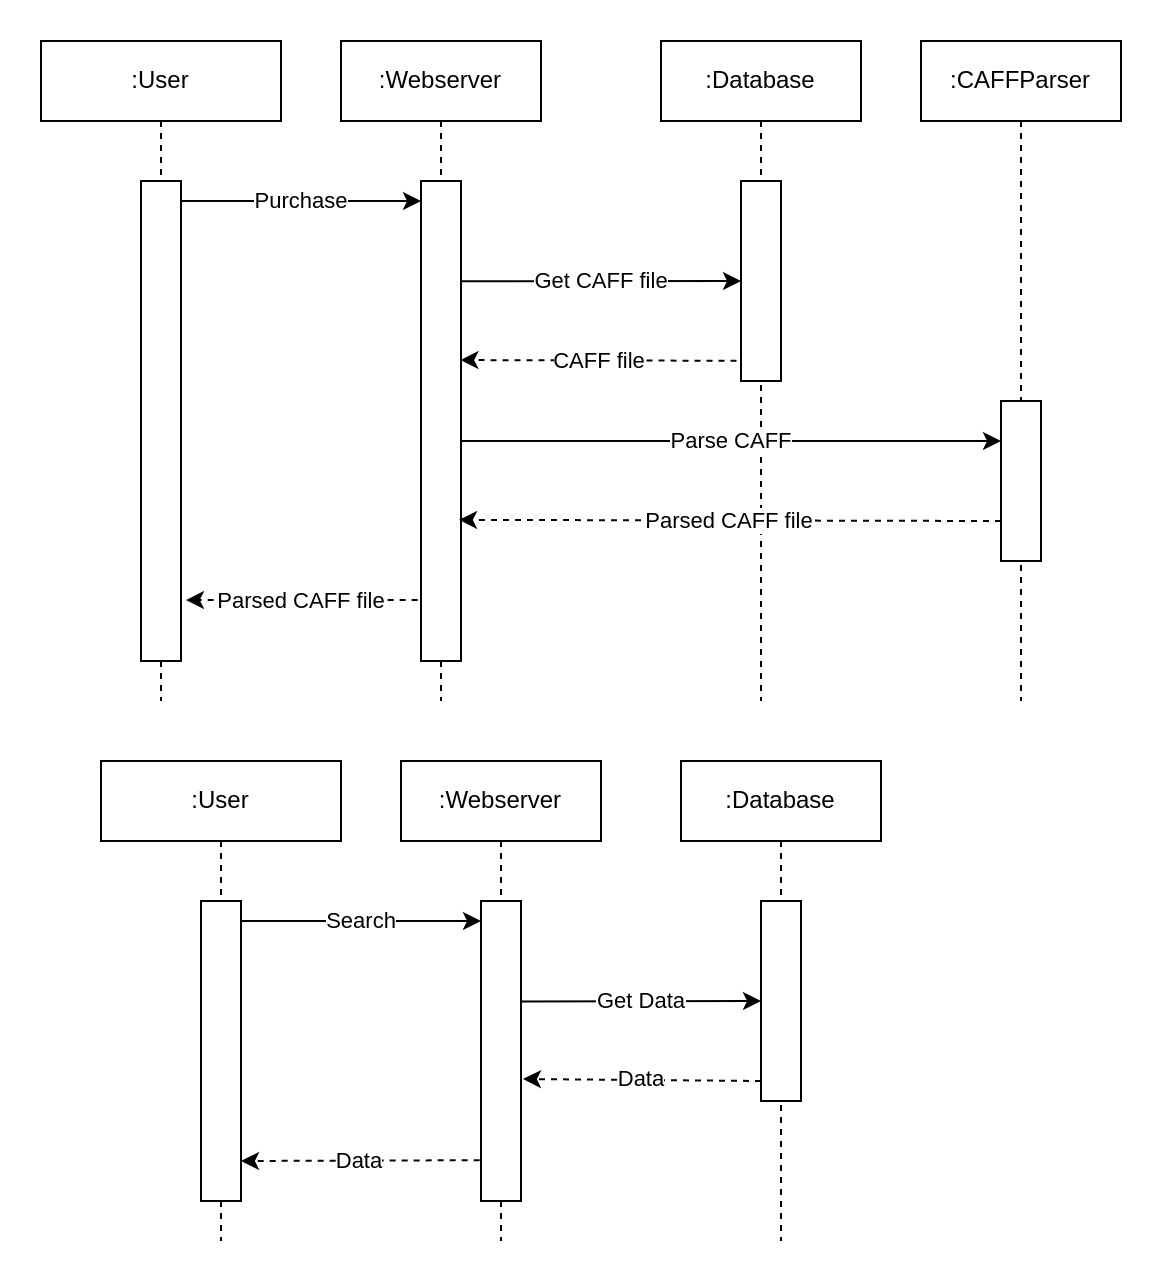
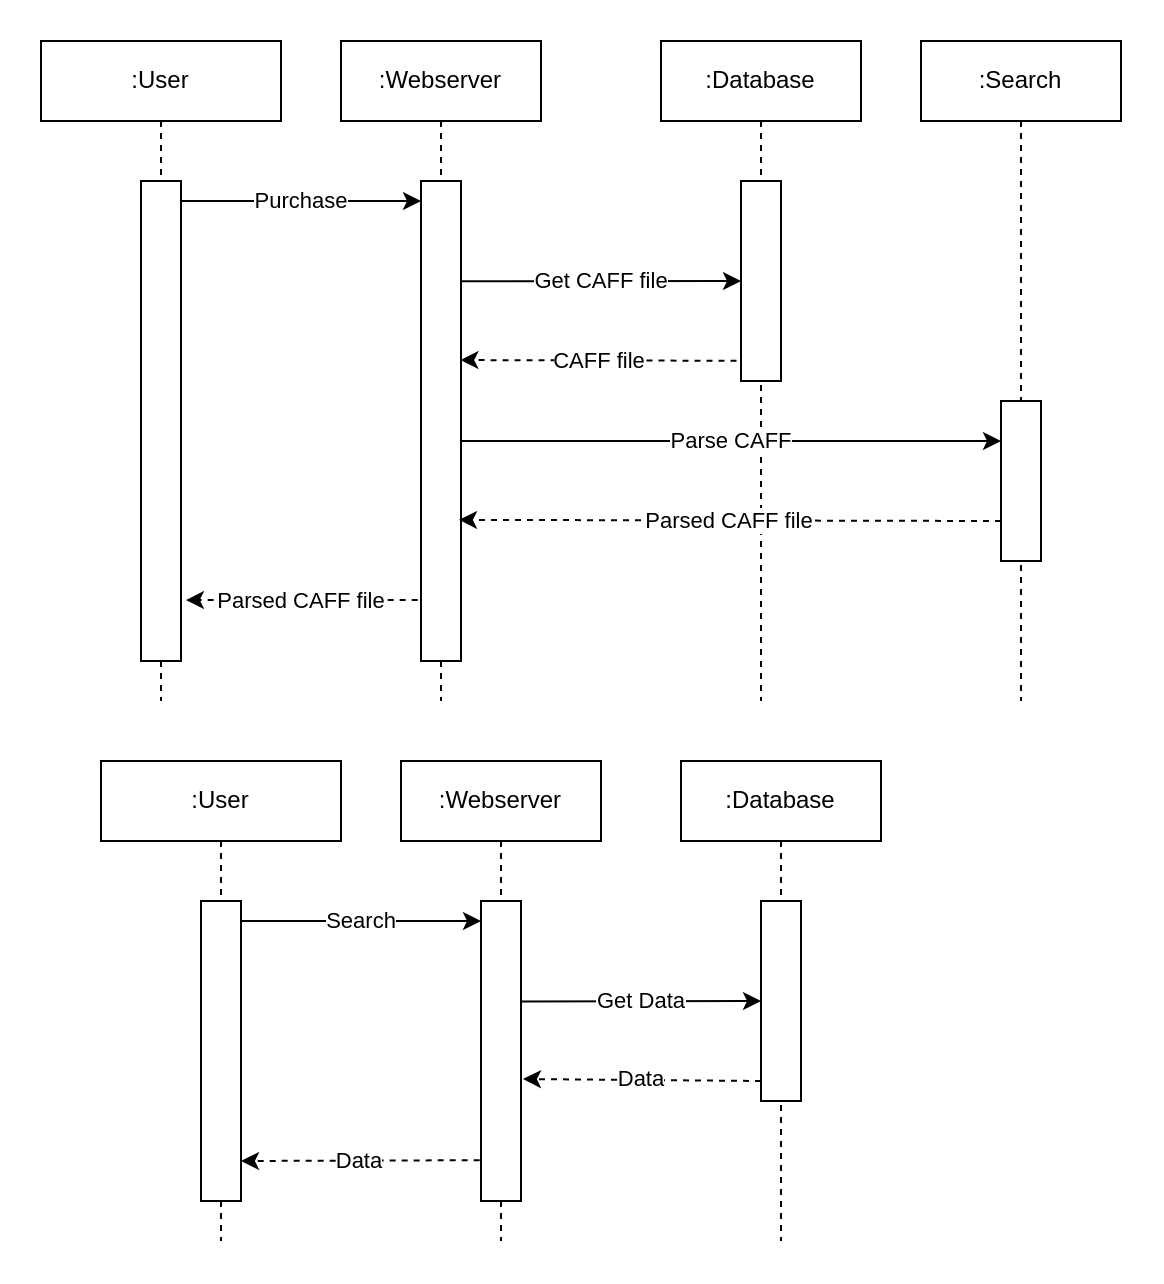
(1021, 81) -> (1021, 81)
